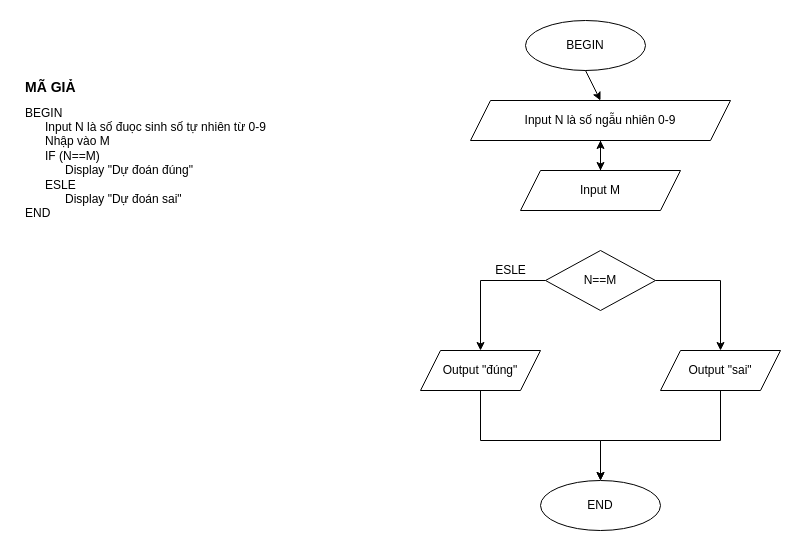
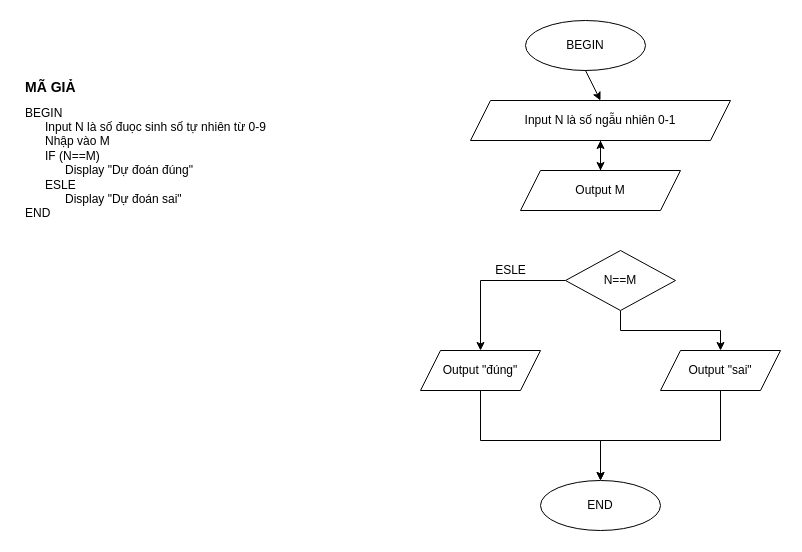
(601, 121) -> (601, 121)
(601, 191) -> (601, 191)
(601, 281) -> (621, 281)
